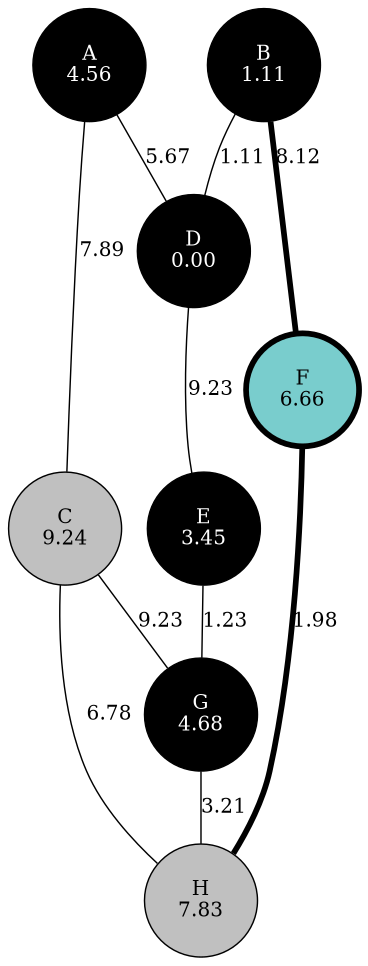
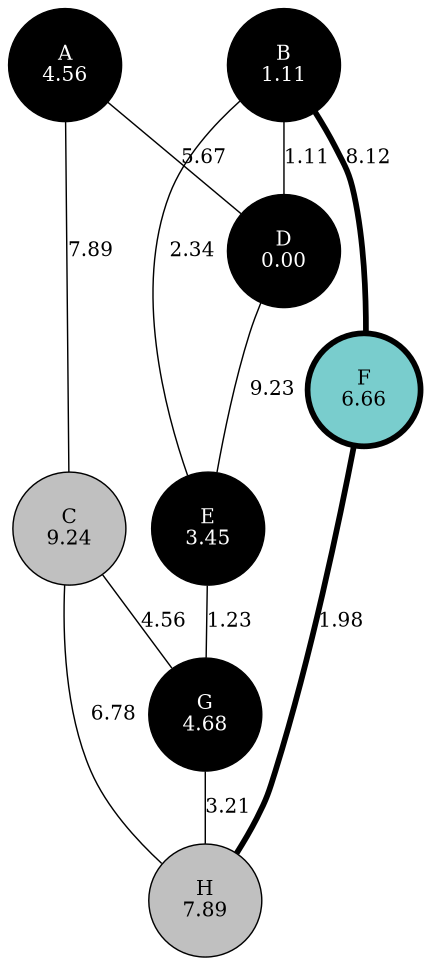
none -> (154, 277)
(161, 622) -> (164, 622)
(201, 901) -> (205, 901)
